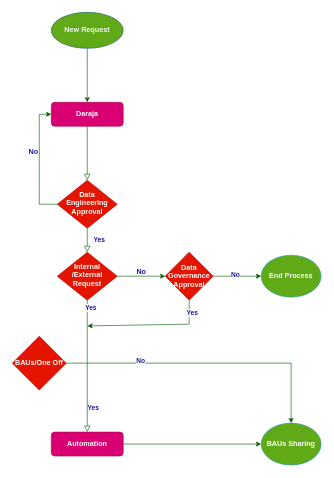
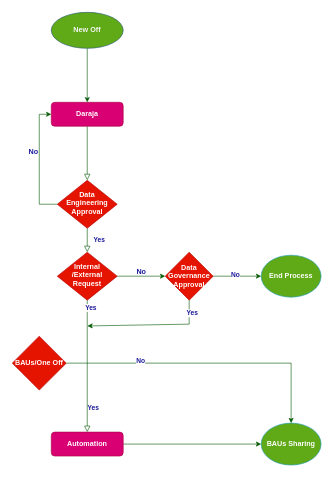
(87, 30) -> (87, 30)
